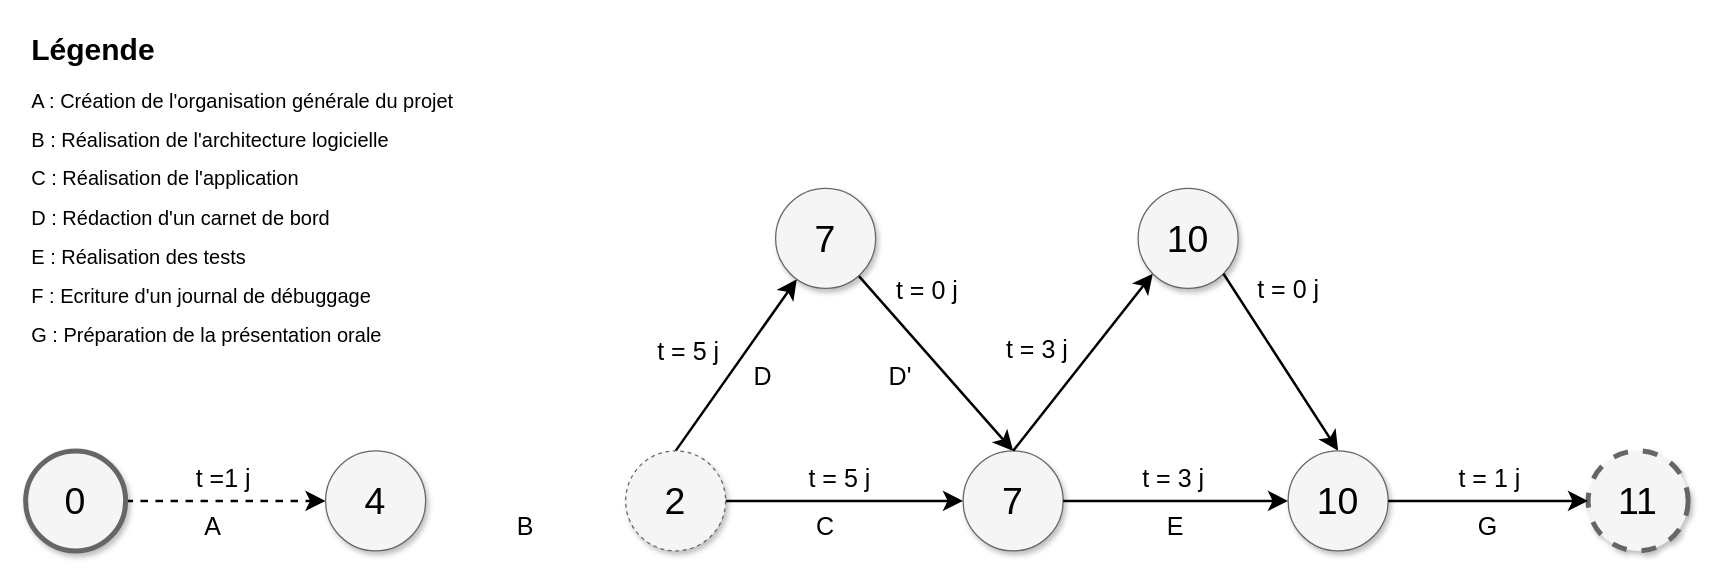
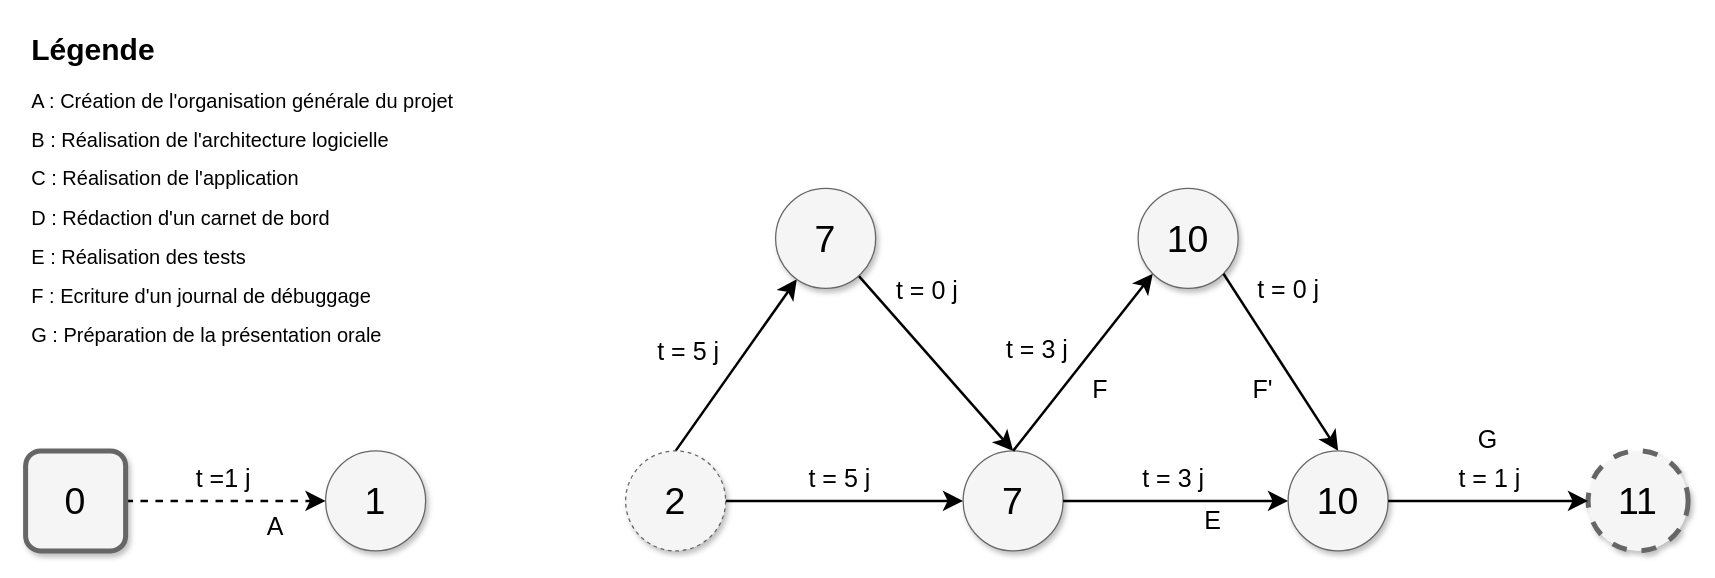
(763, 376) -> none
(901, 376) -> none
none -> (1101, 388)
none -> (1263, 388)
(76, 501) -> (76, 501)
(376, 501) -> (376, 501)
(213, 526) -> (276, 526)
(526, 526) -> none
(826, 526) -> none
(1176, 526) -> (1213, 519)
(1488, 526) -> (1488, 438)
